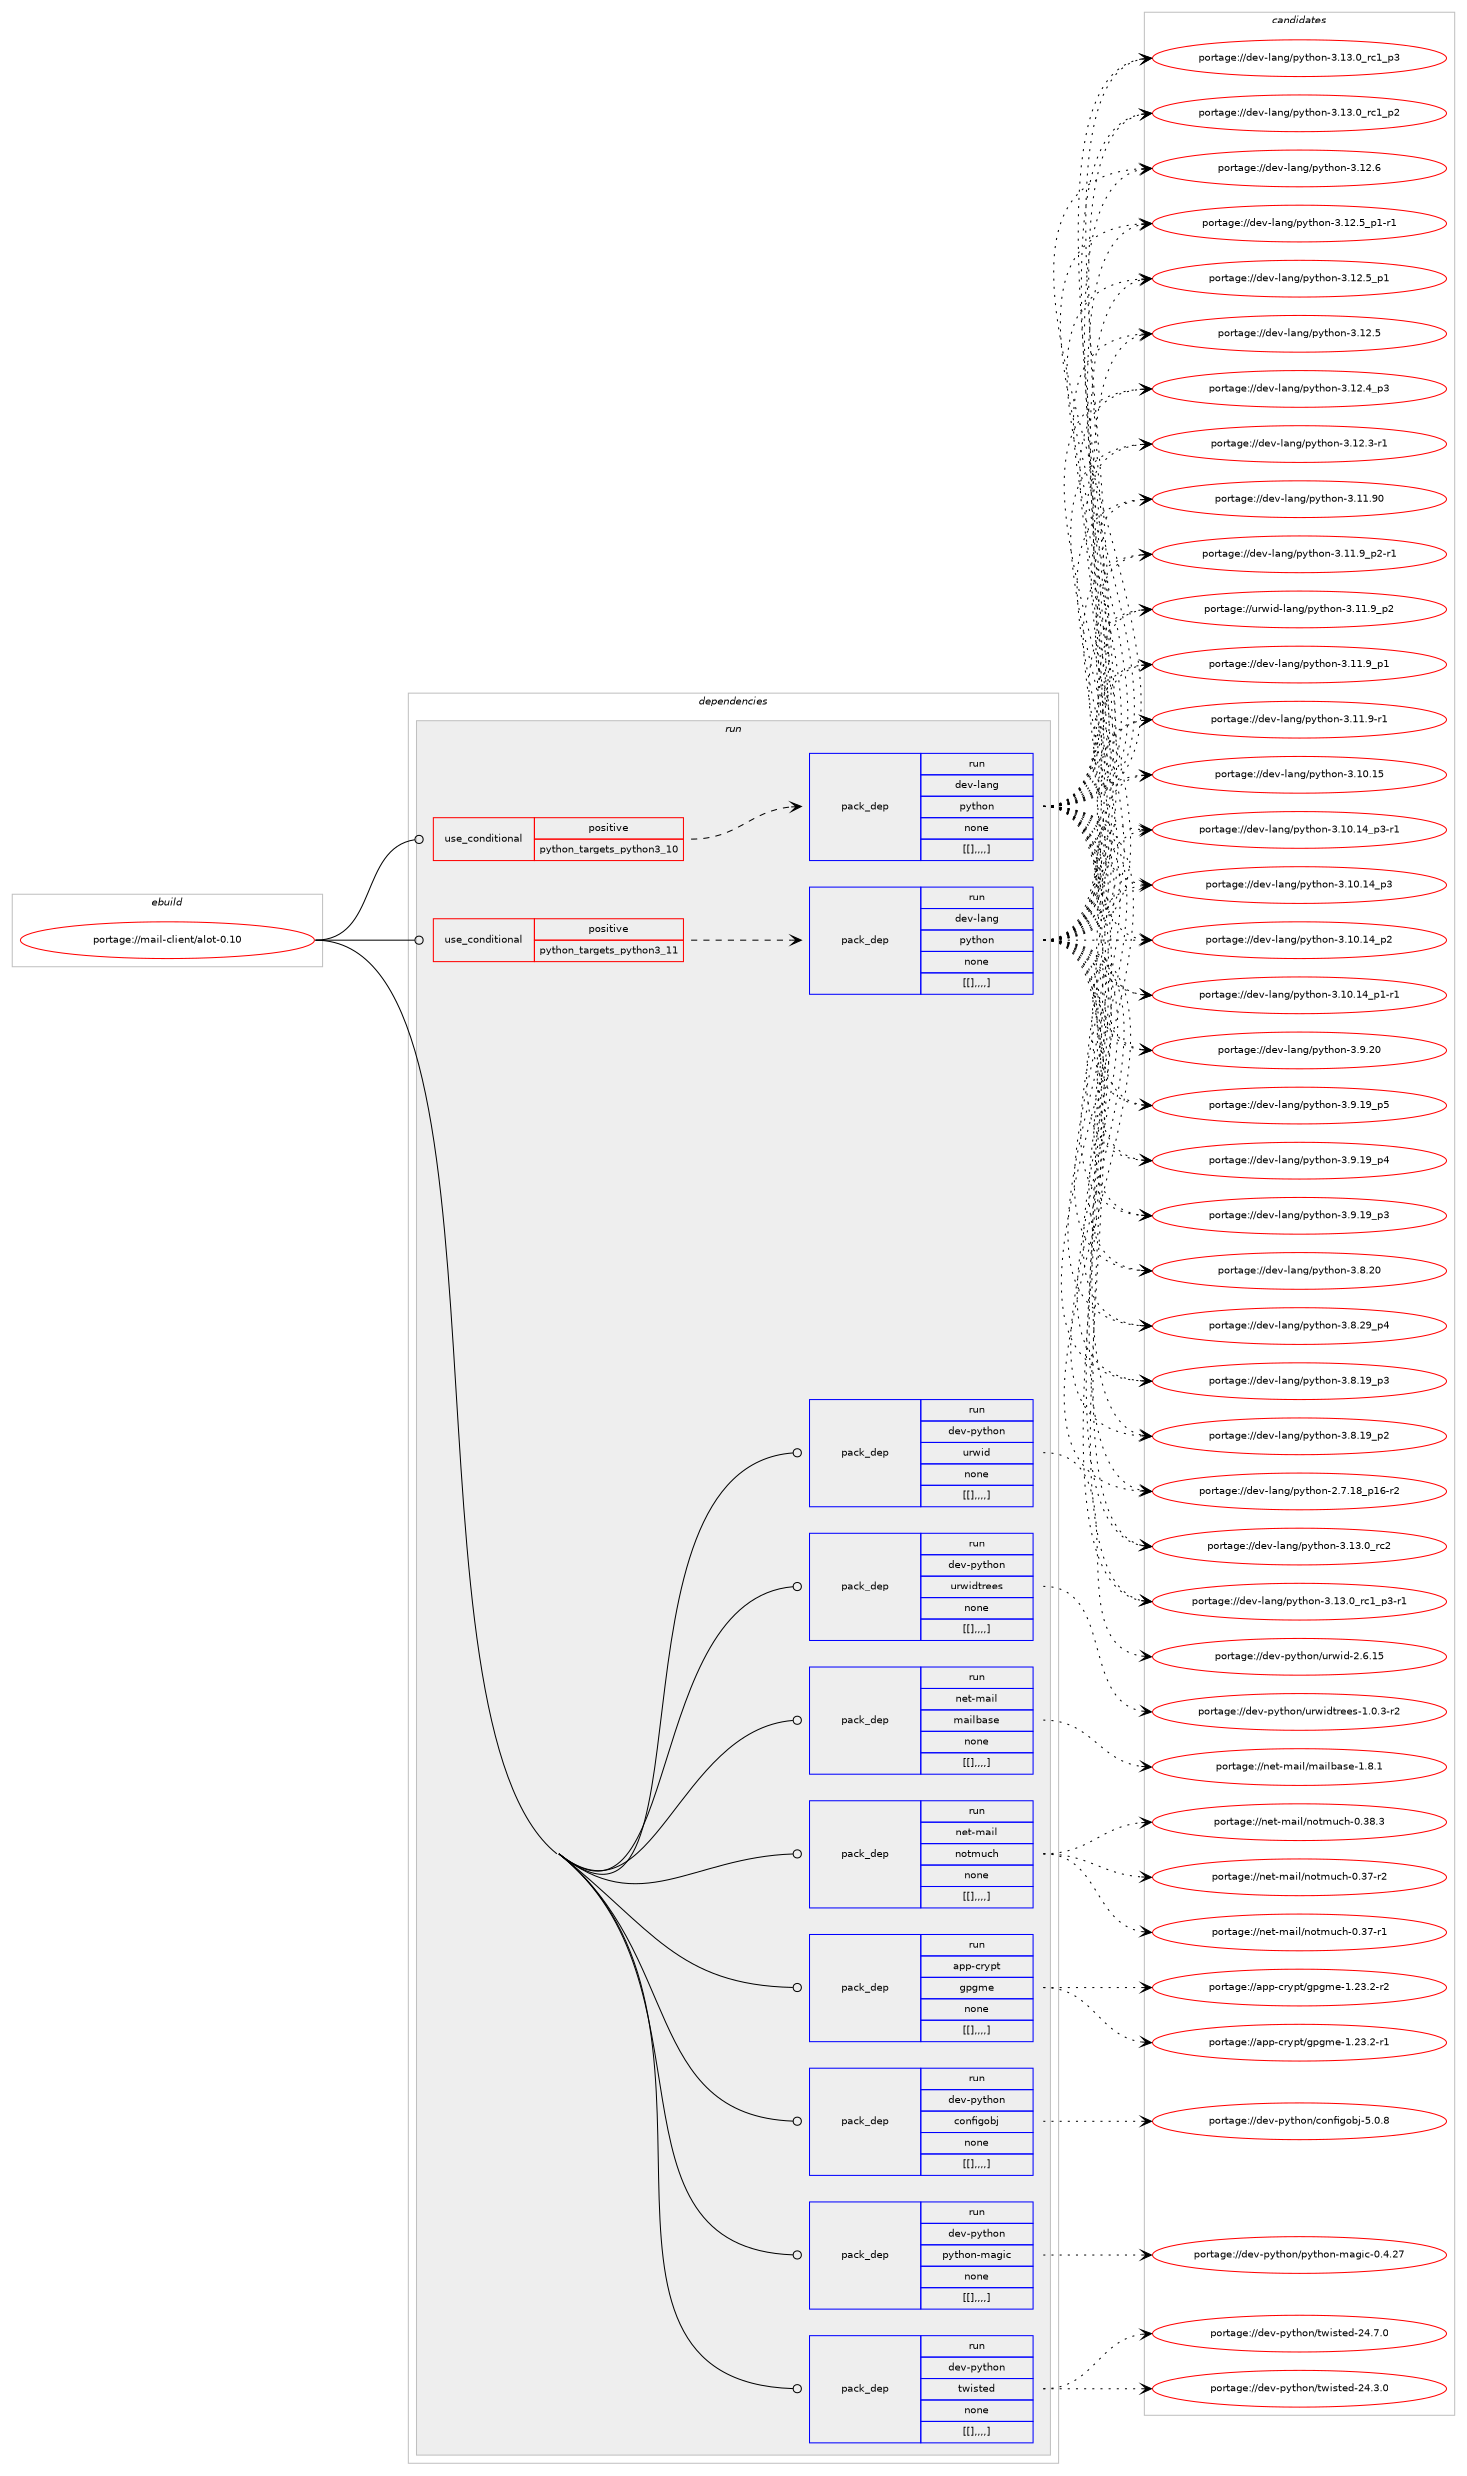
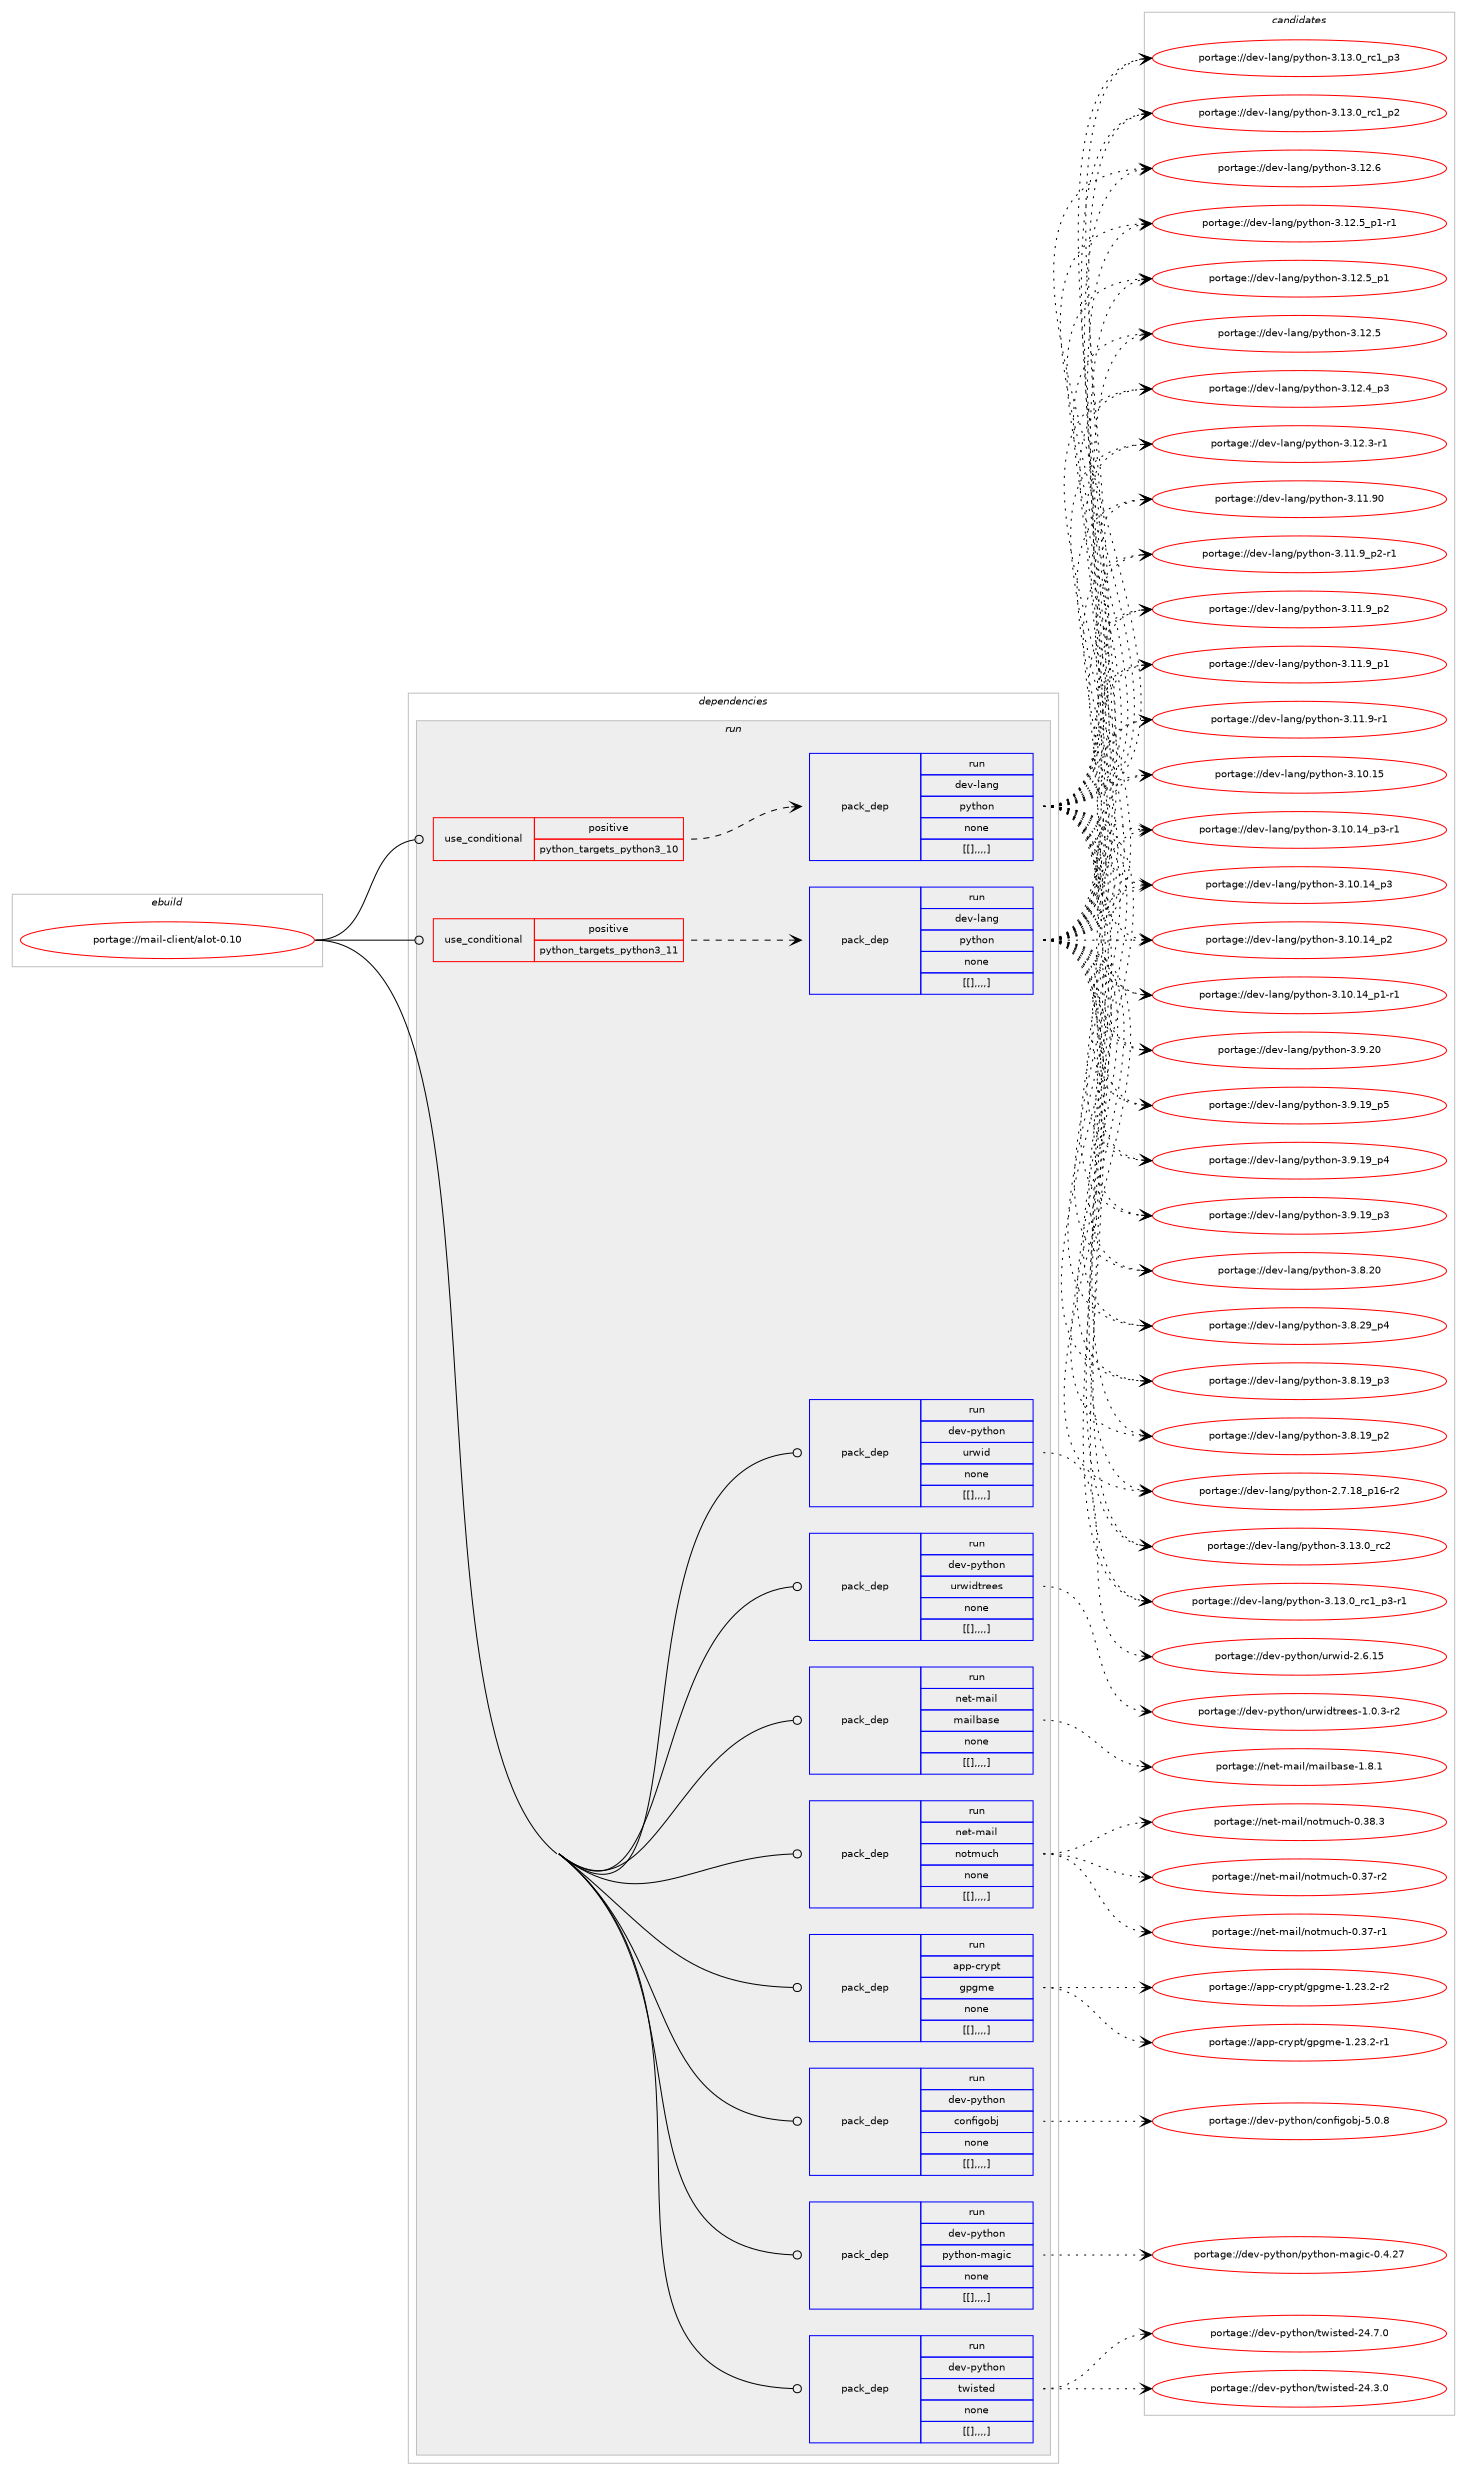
(1300, 609) -> (1300, 609)
